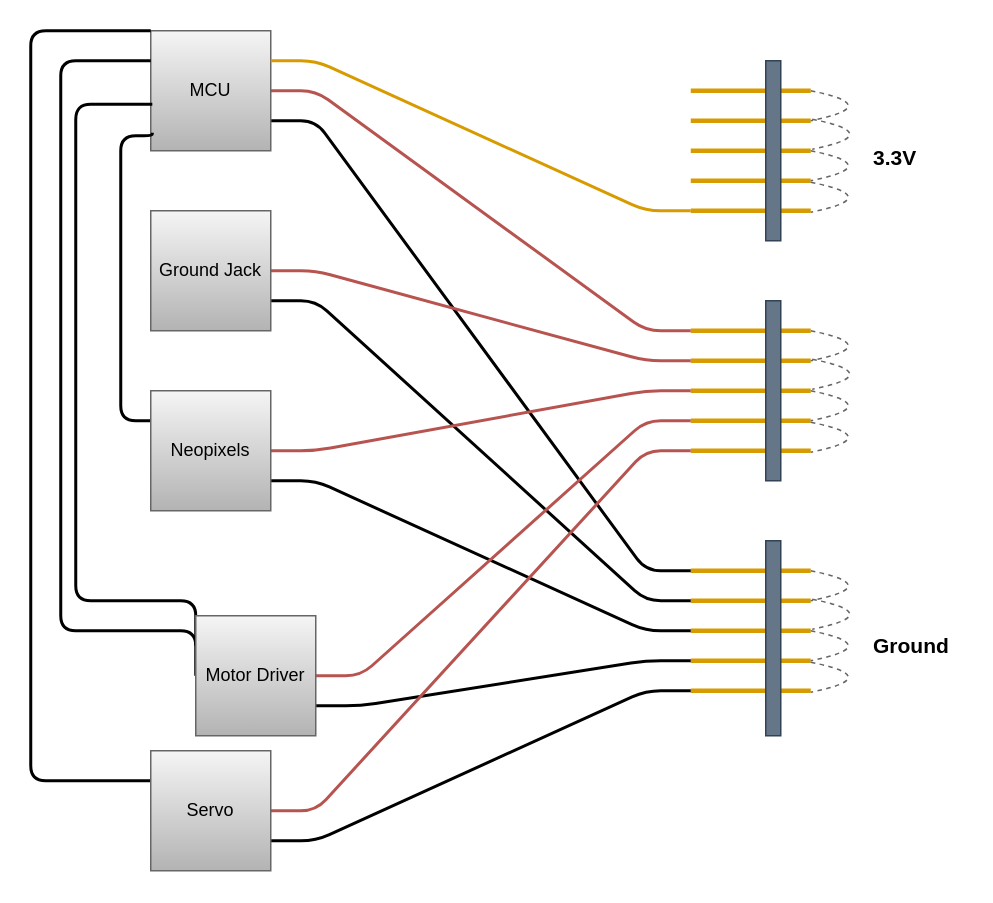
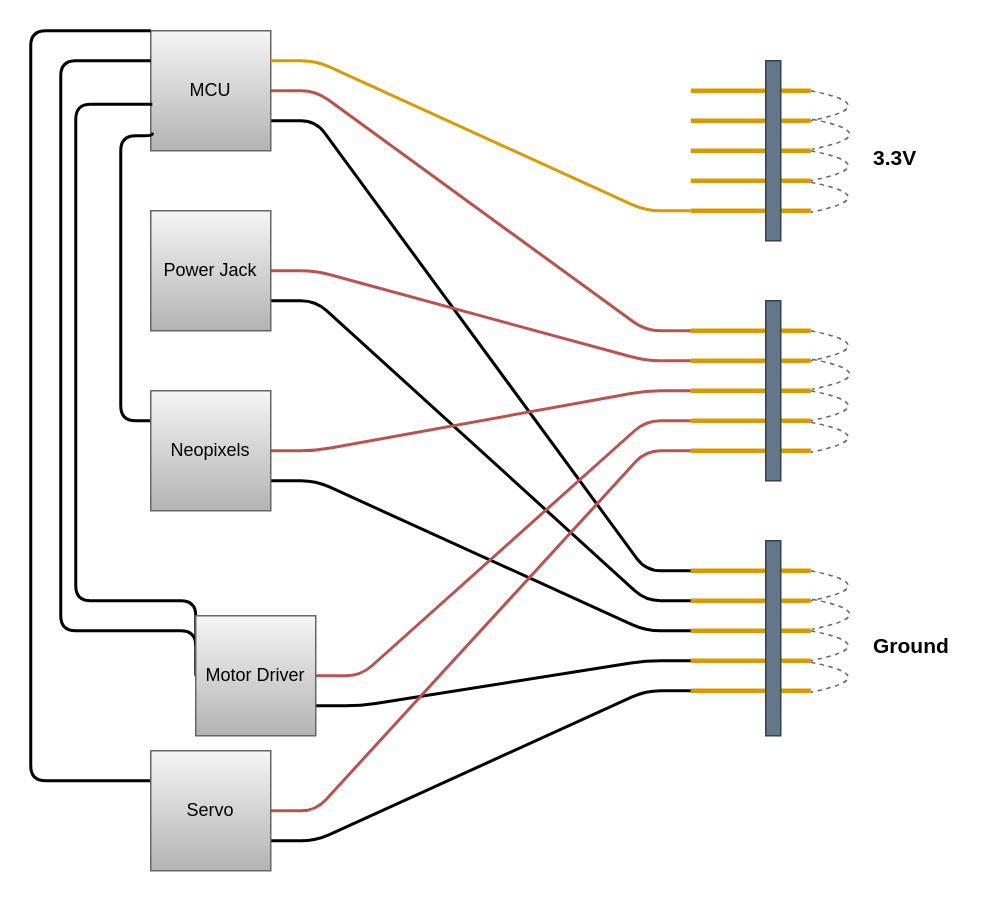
(211, 271) -> (211, 271)
